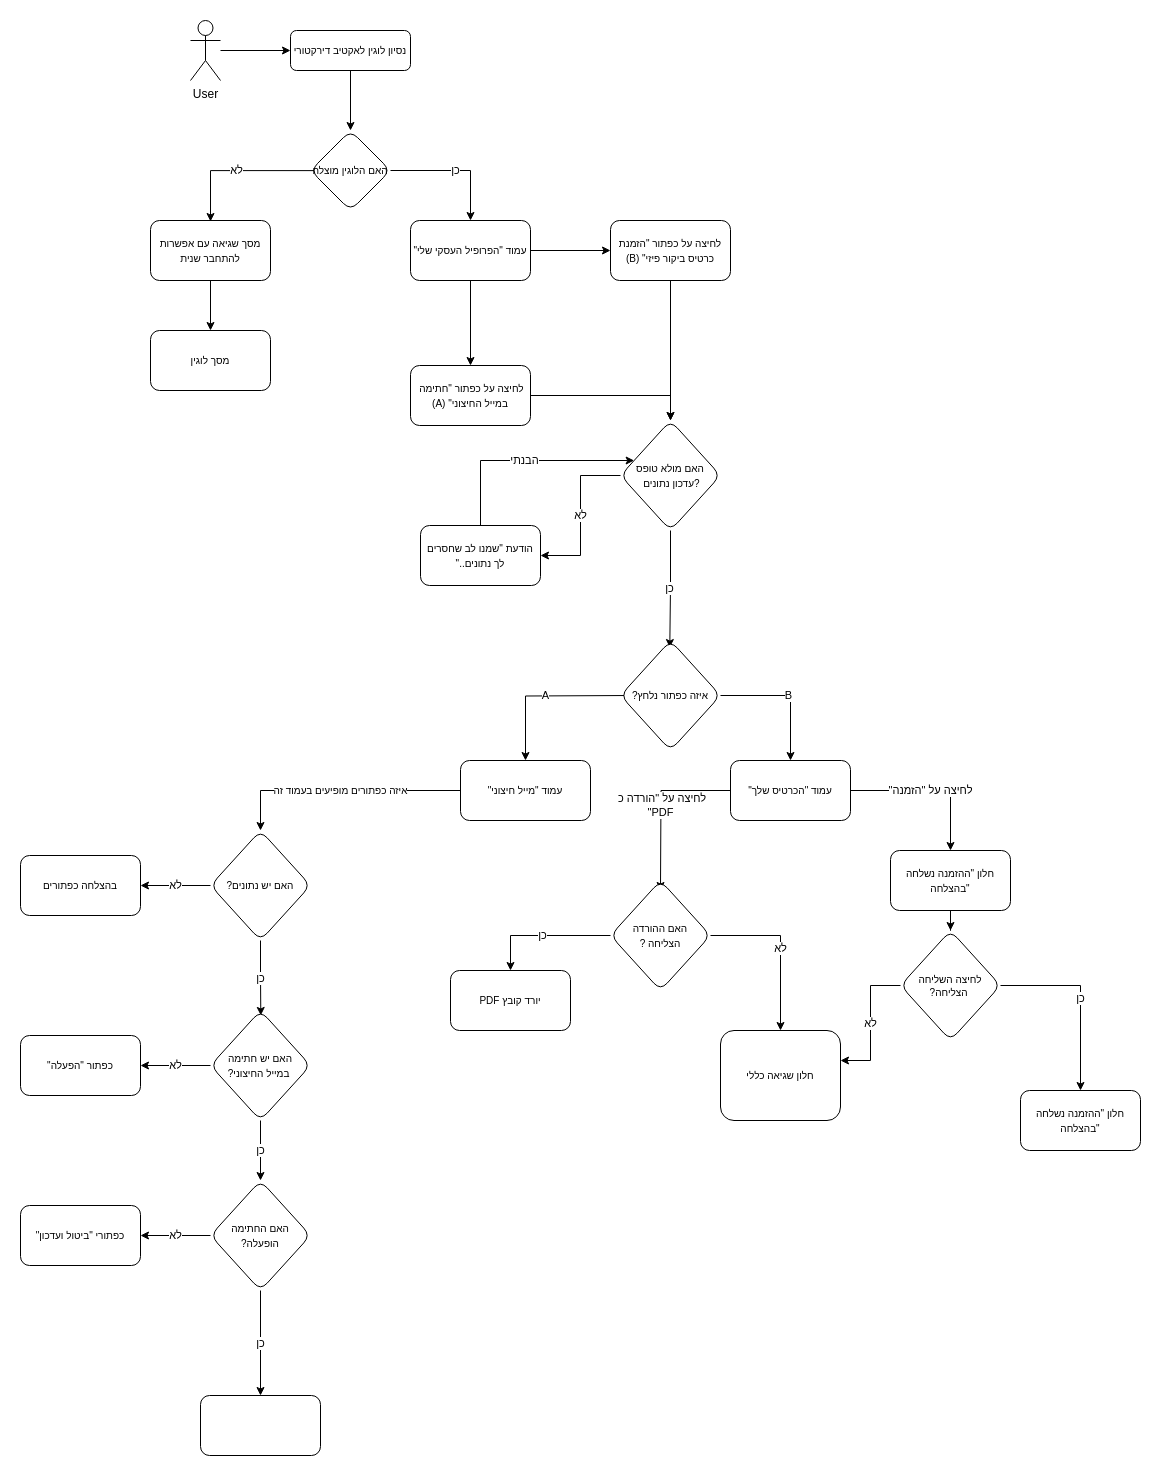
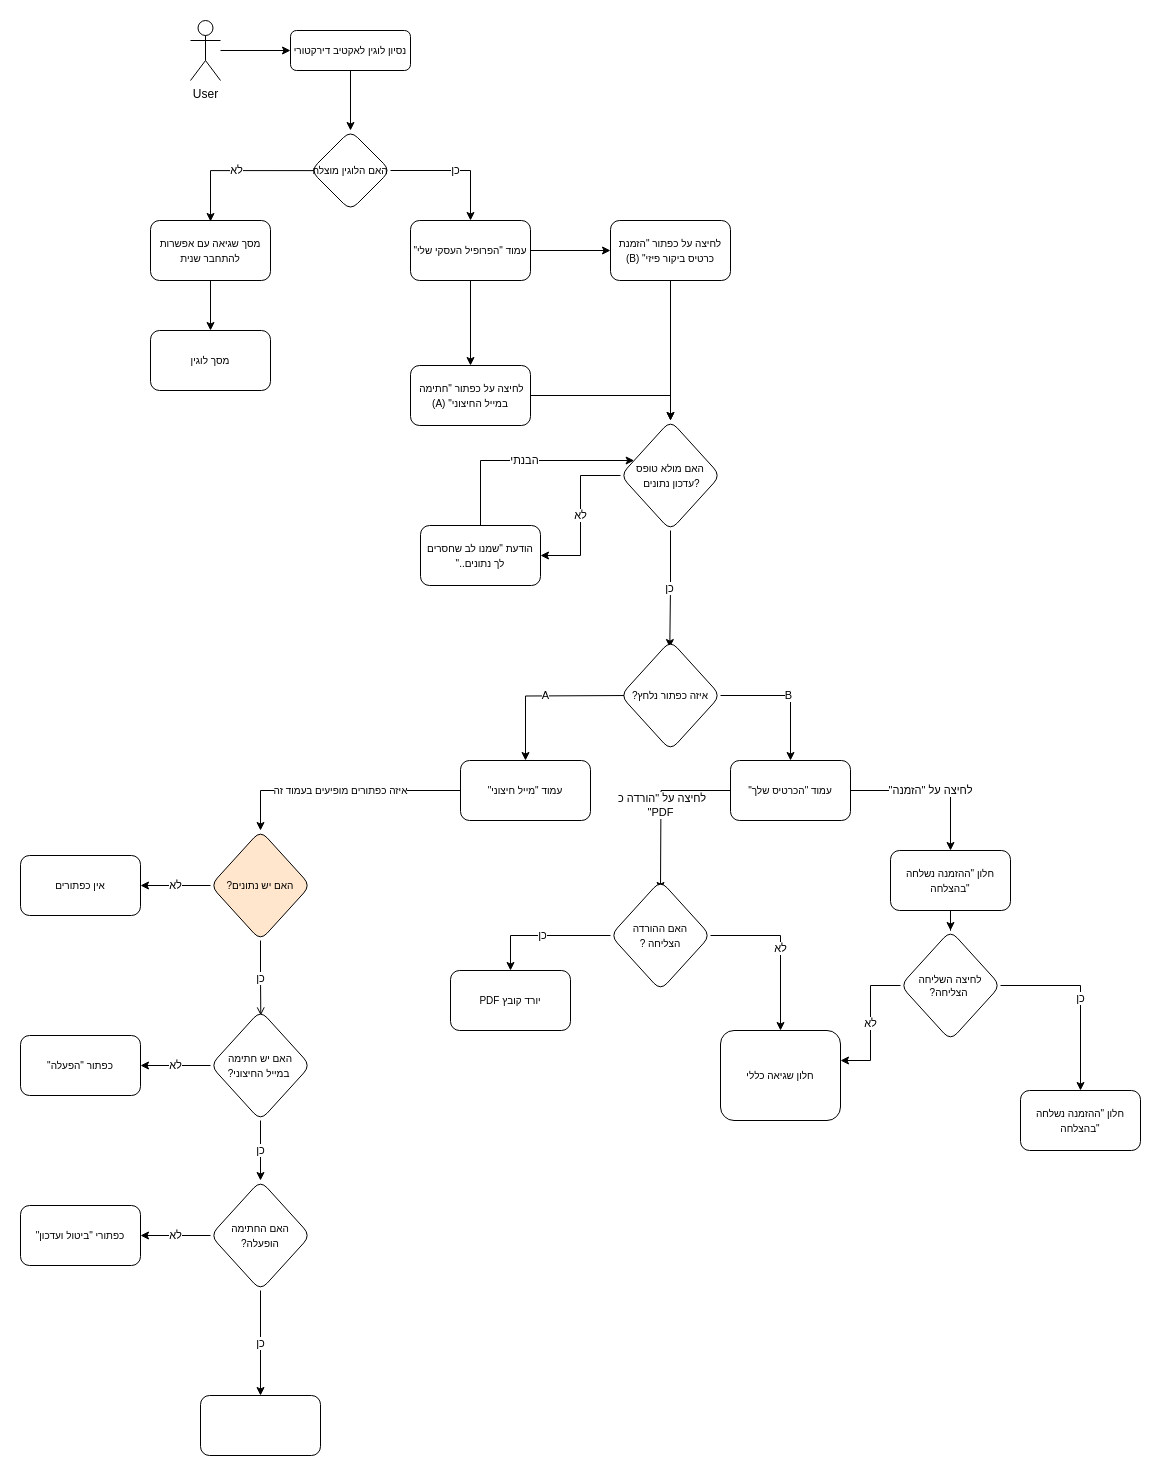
(81, 886) -> (81, 886)
(261, 886) -> (261, 886)
(261, 1007) -> (261, 1008)
